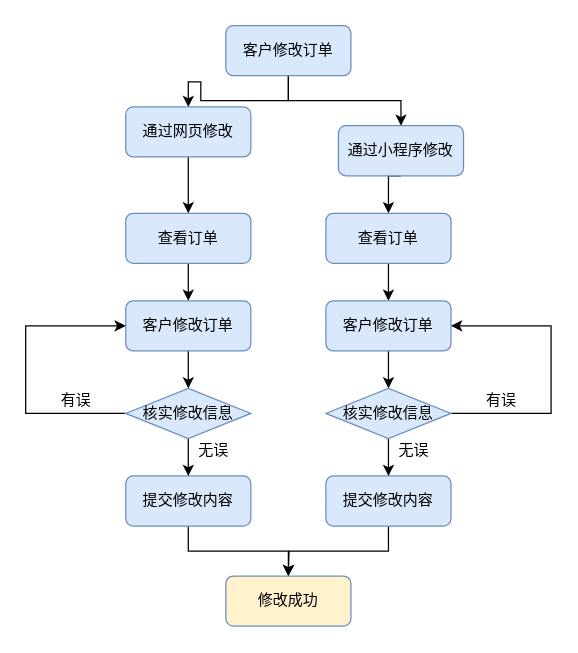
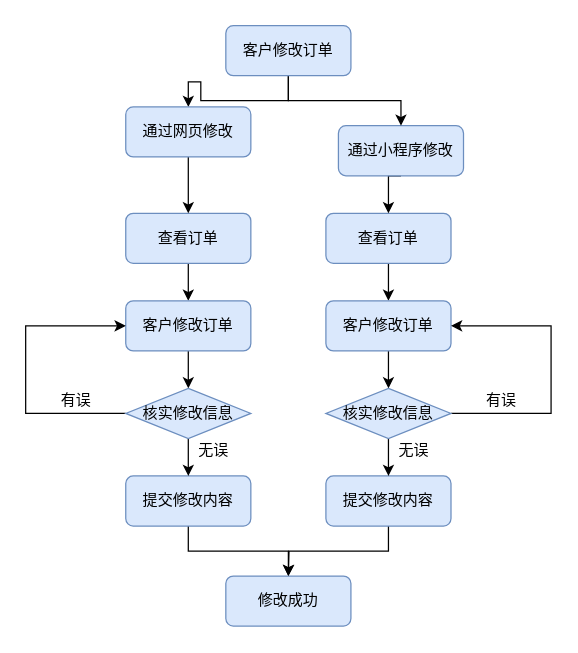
(288, 601) -> (288, 601)
